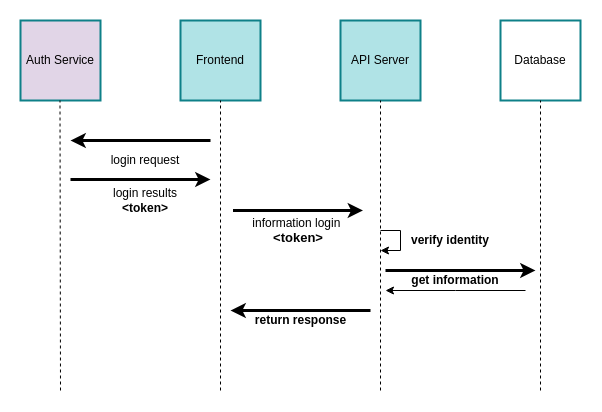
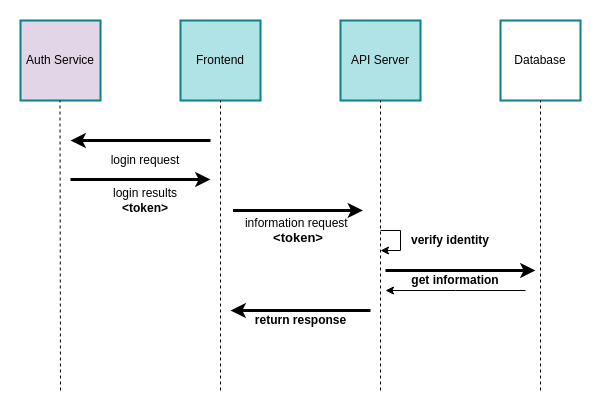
(299, 231) -> (299, 231)
